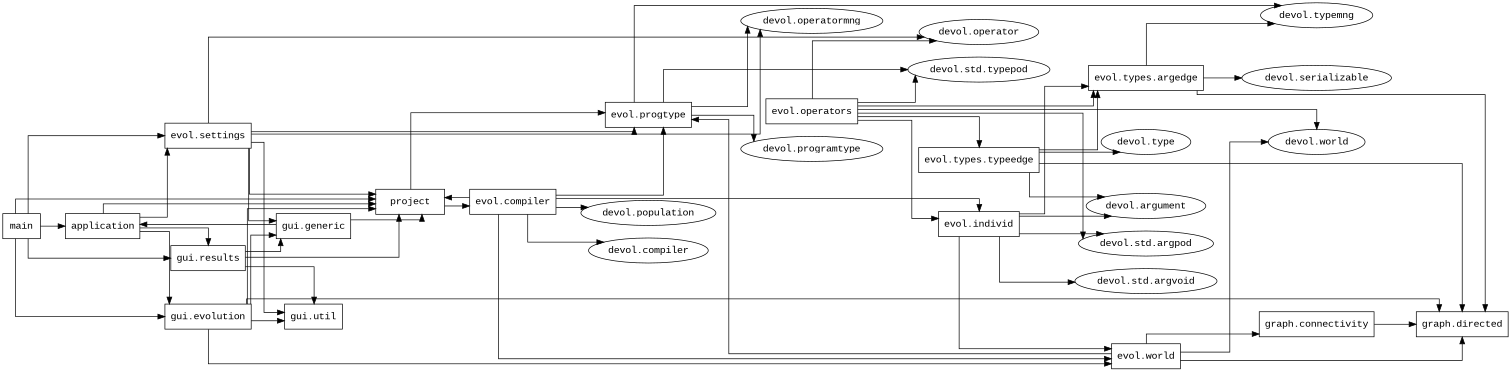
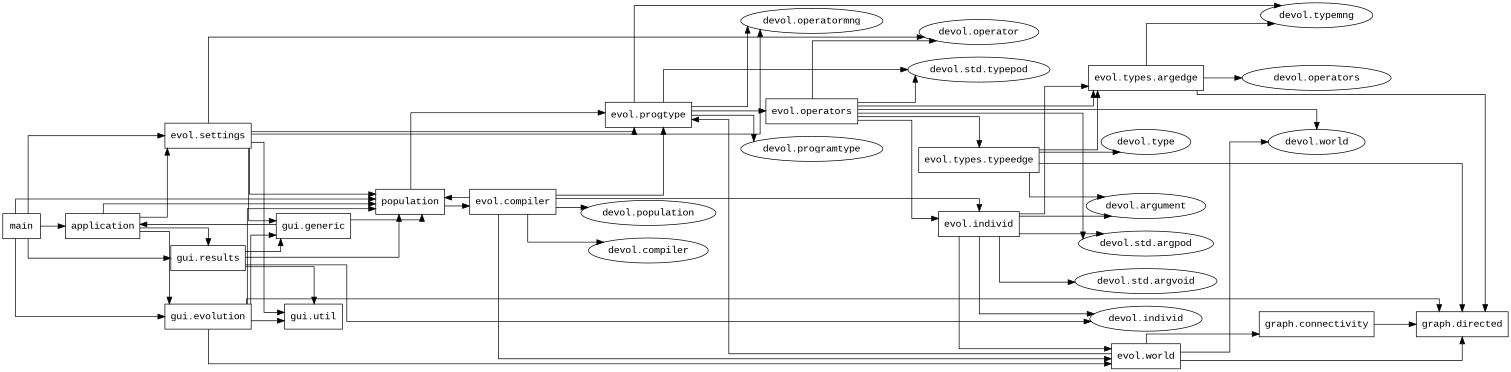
(1317, 78) -> (1317, 78)
none -> (725, 111)
(410, 202) -> (410, 202)
none -> (1146, 319)
